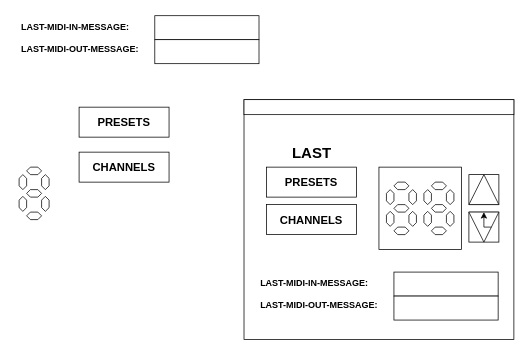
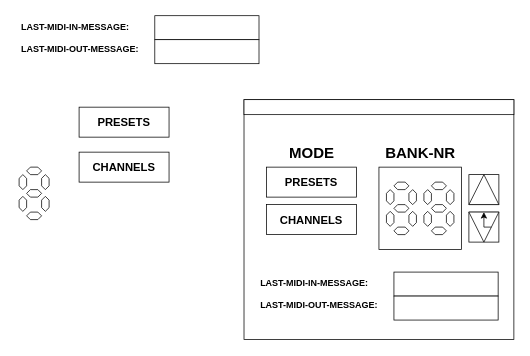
(312, 152) -> (312, 152)
none -> (420, 152)
